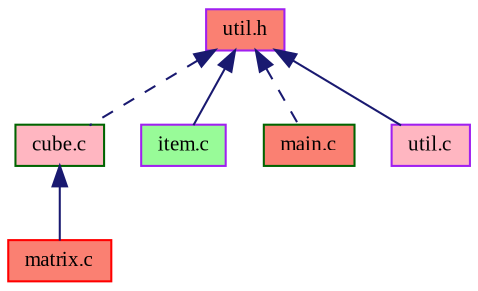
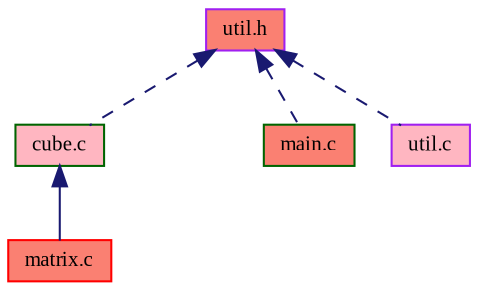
(347, 93) -> (347, 93)
(183, 145) -> none
